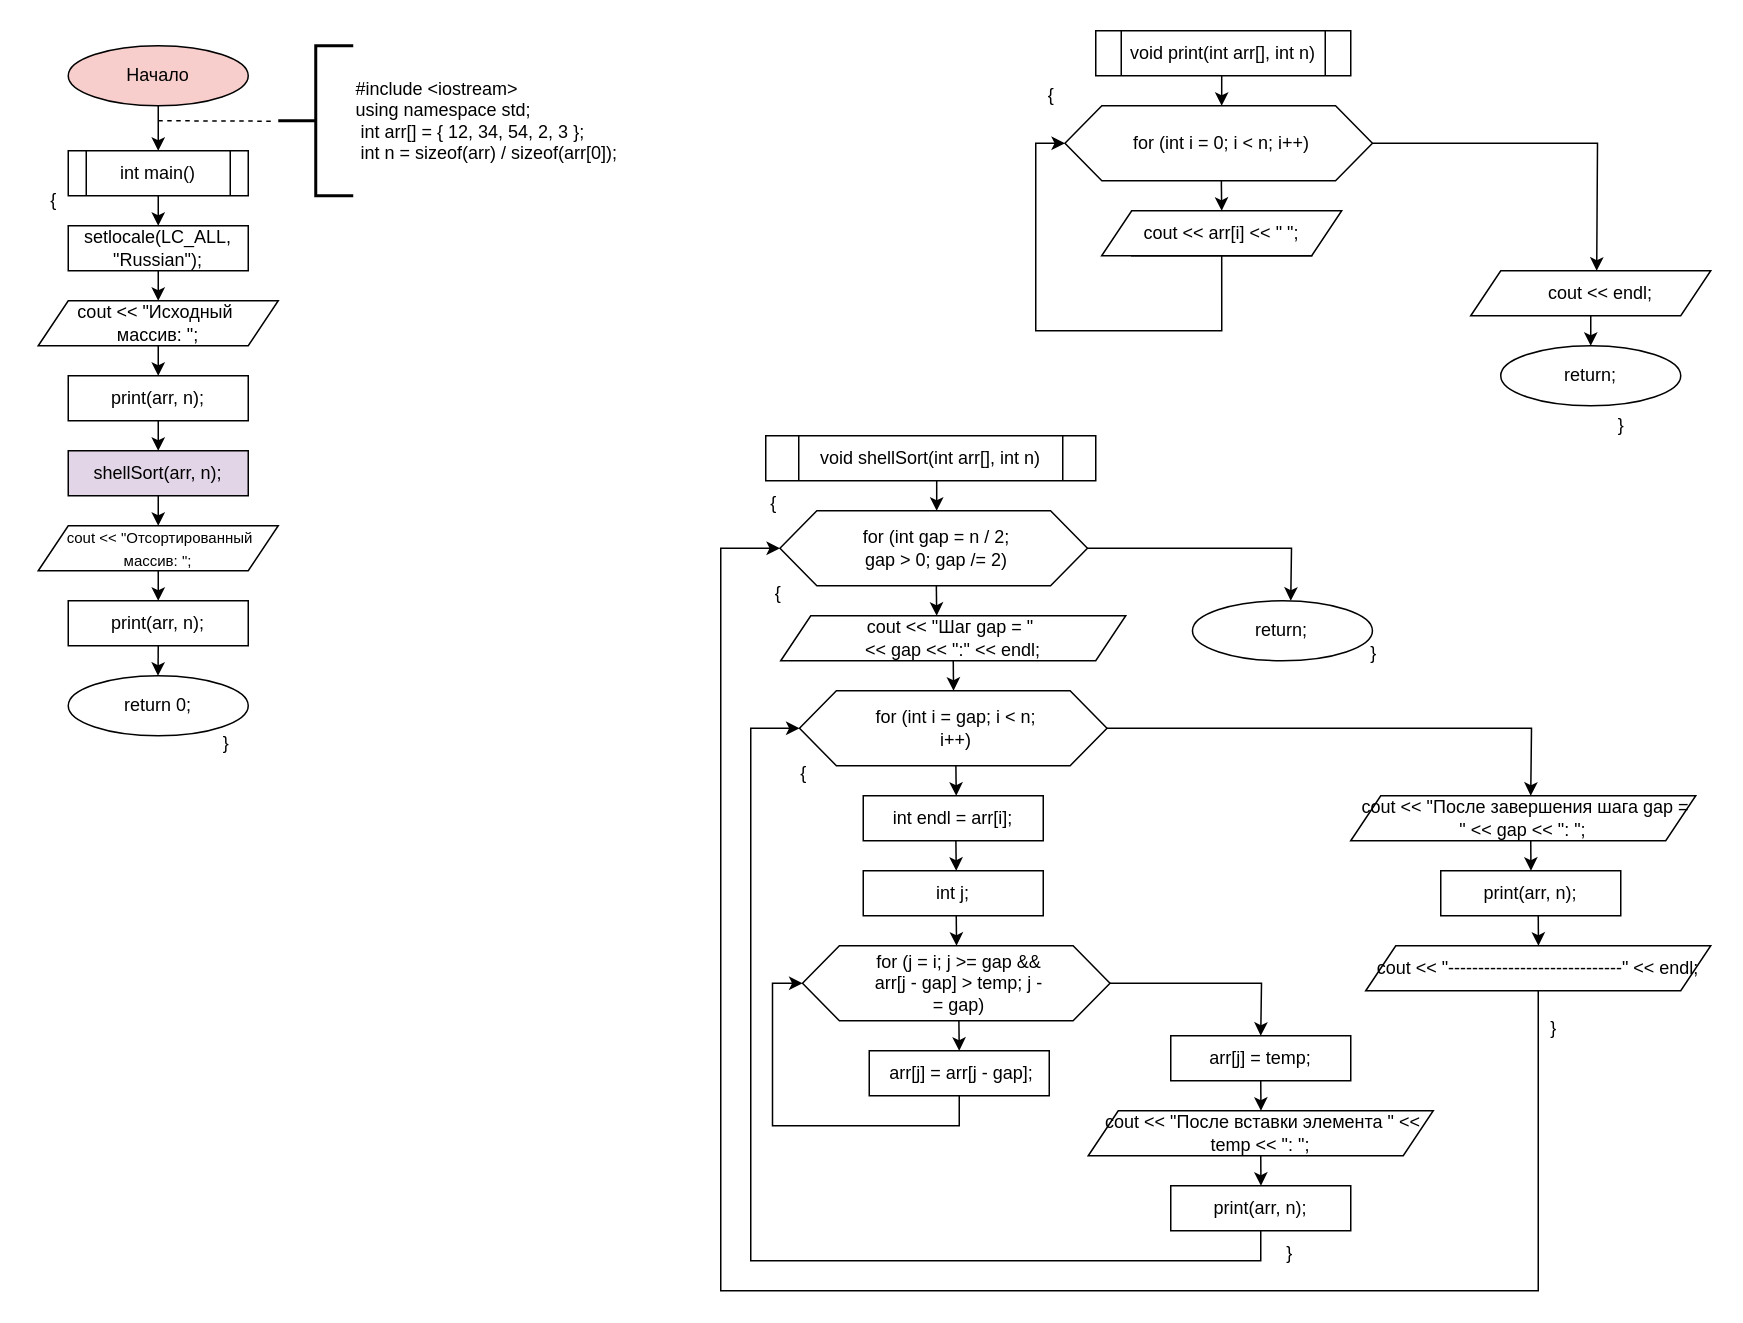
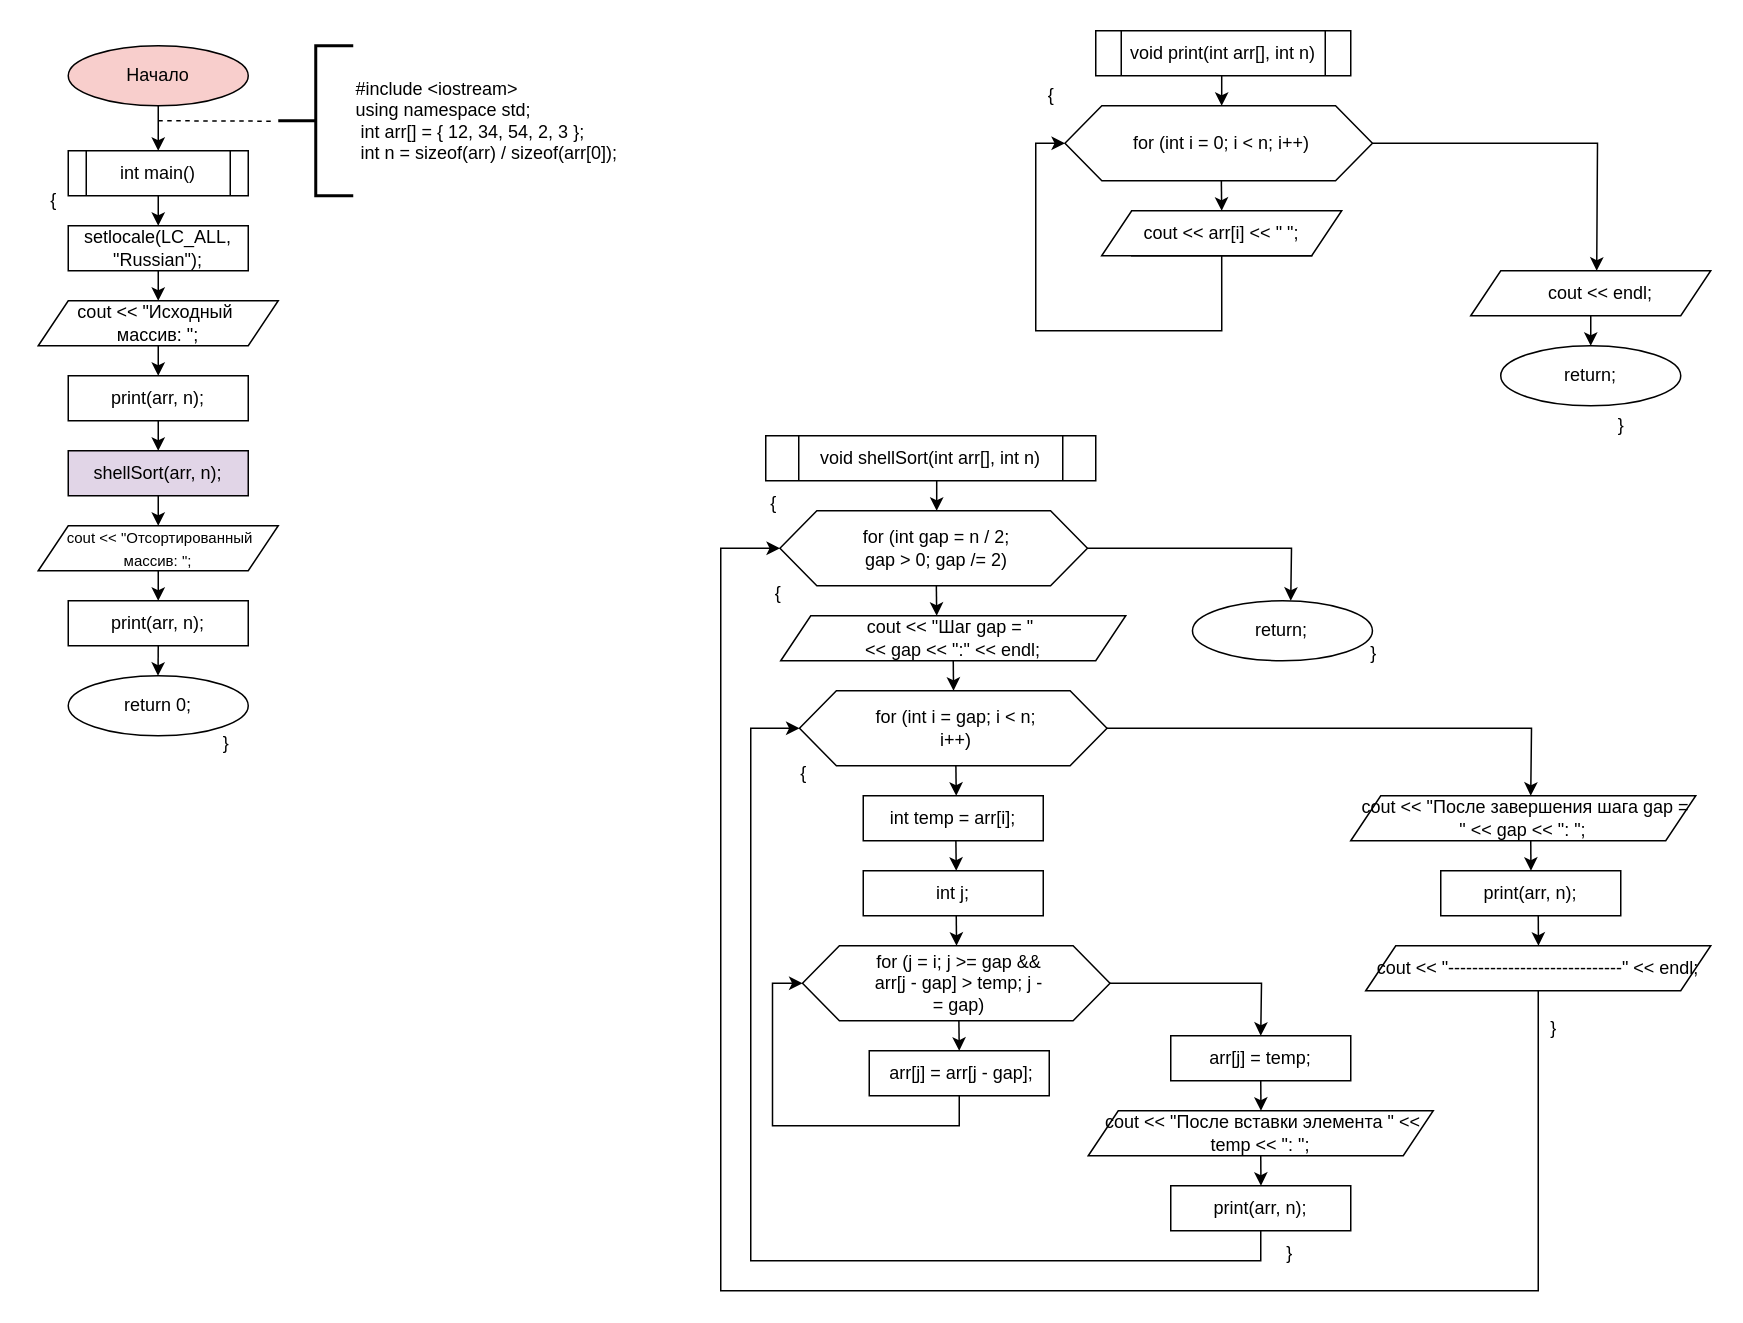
(953, 818) -> (953, 818)
